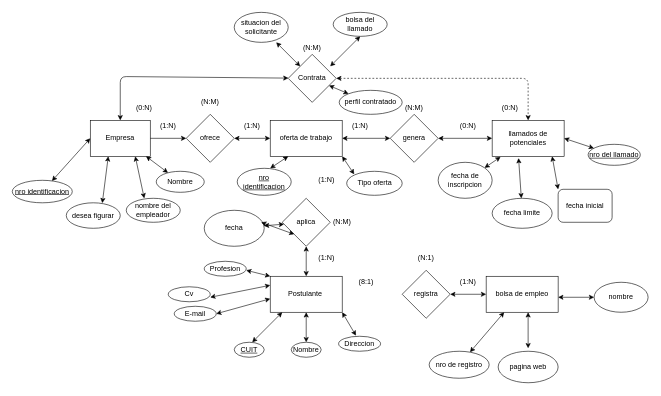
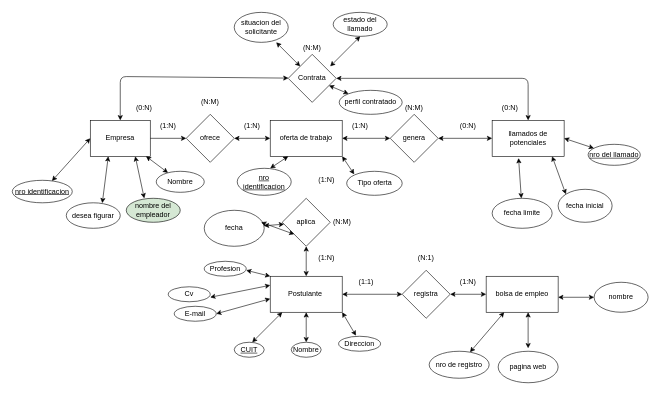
(360, 24) -> (360, 24)
(452, 78) -> (452, 78)
(493, 162) -> none
(465, 180) -> none
(585, 206) -> (585, 206)
(153, 210) -> (153, 210)
(366, 282) -> (366, 282)
none -> (397, 294)
